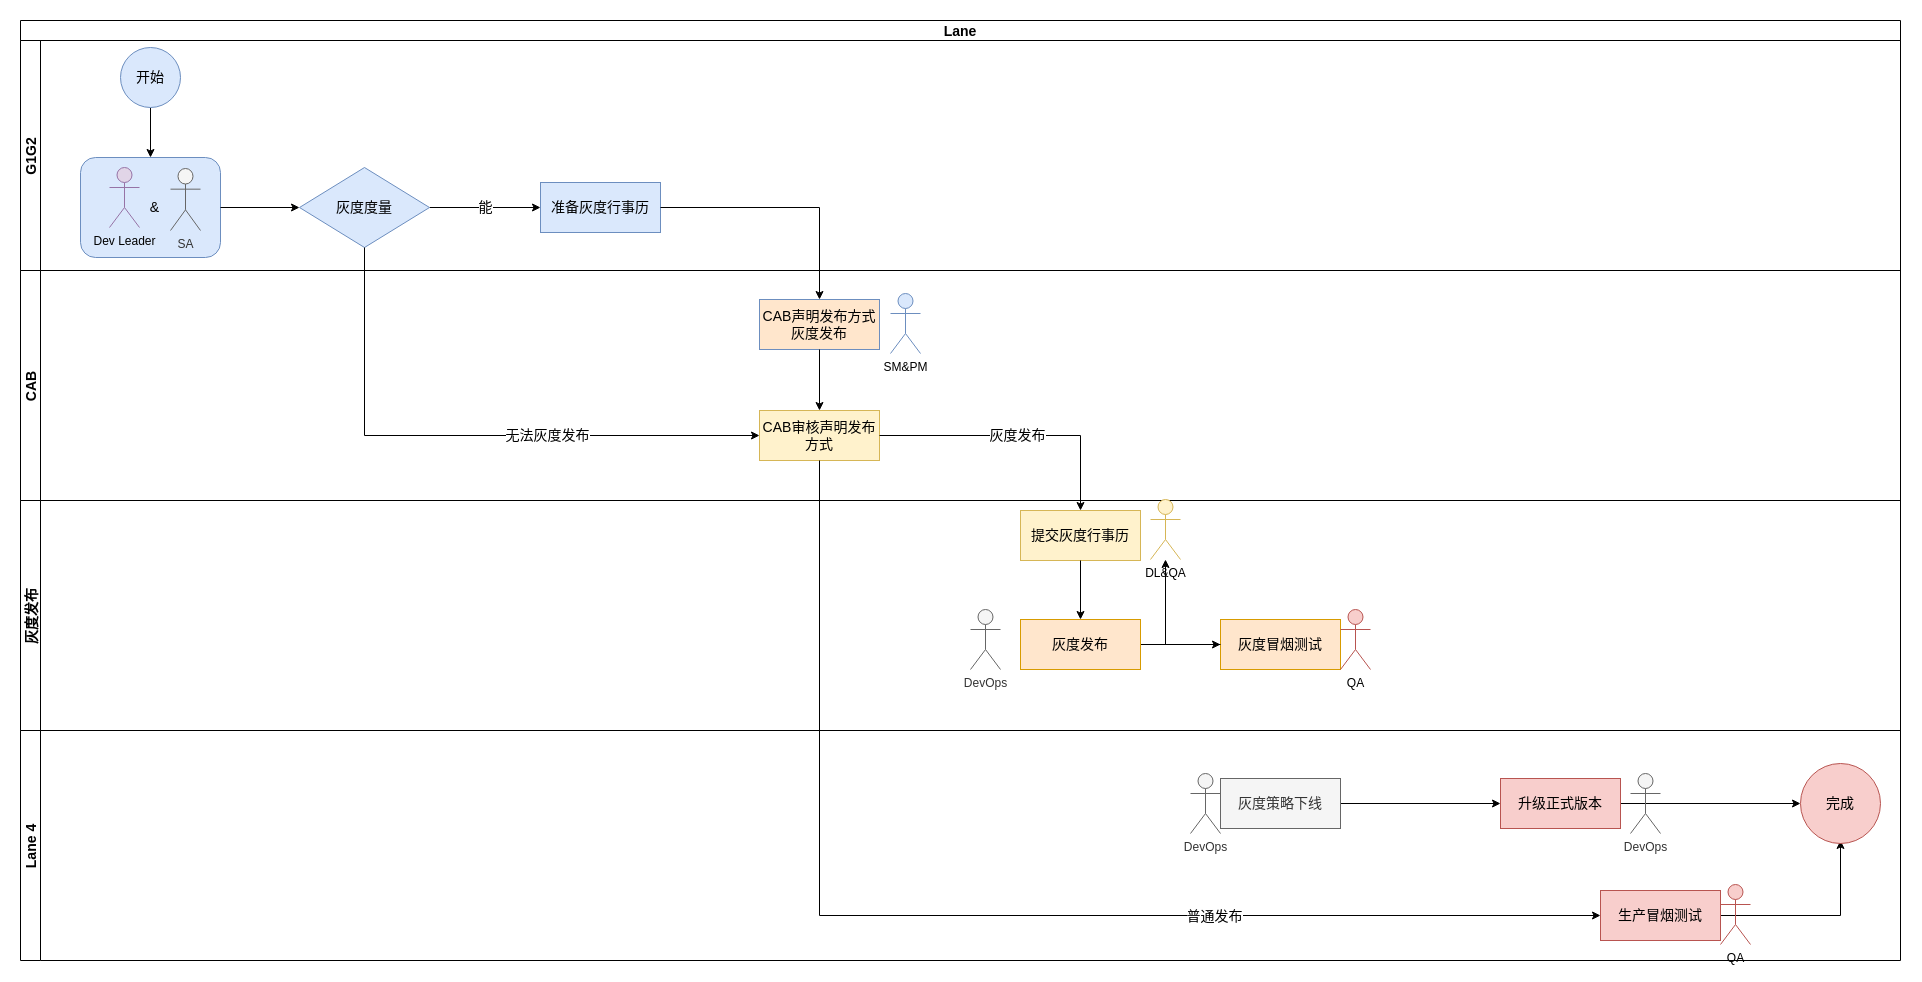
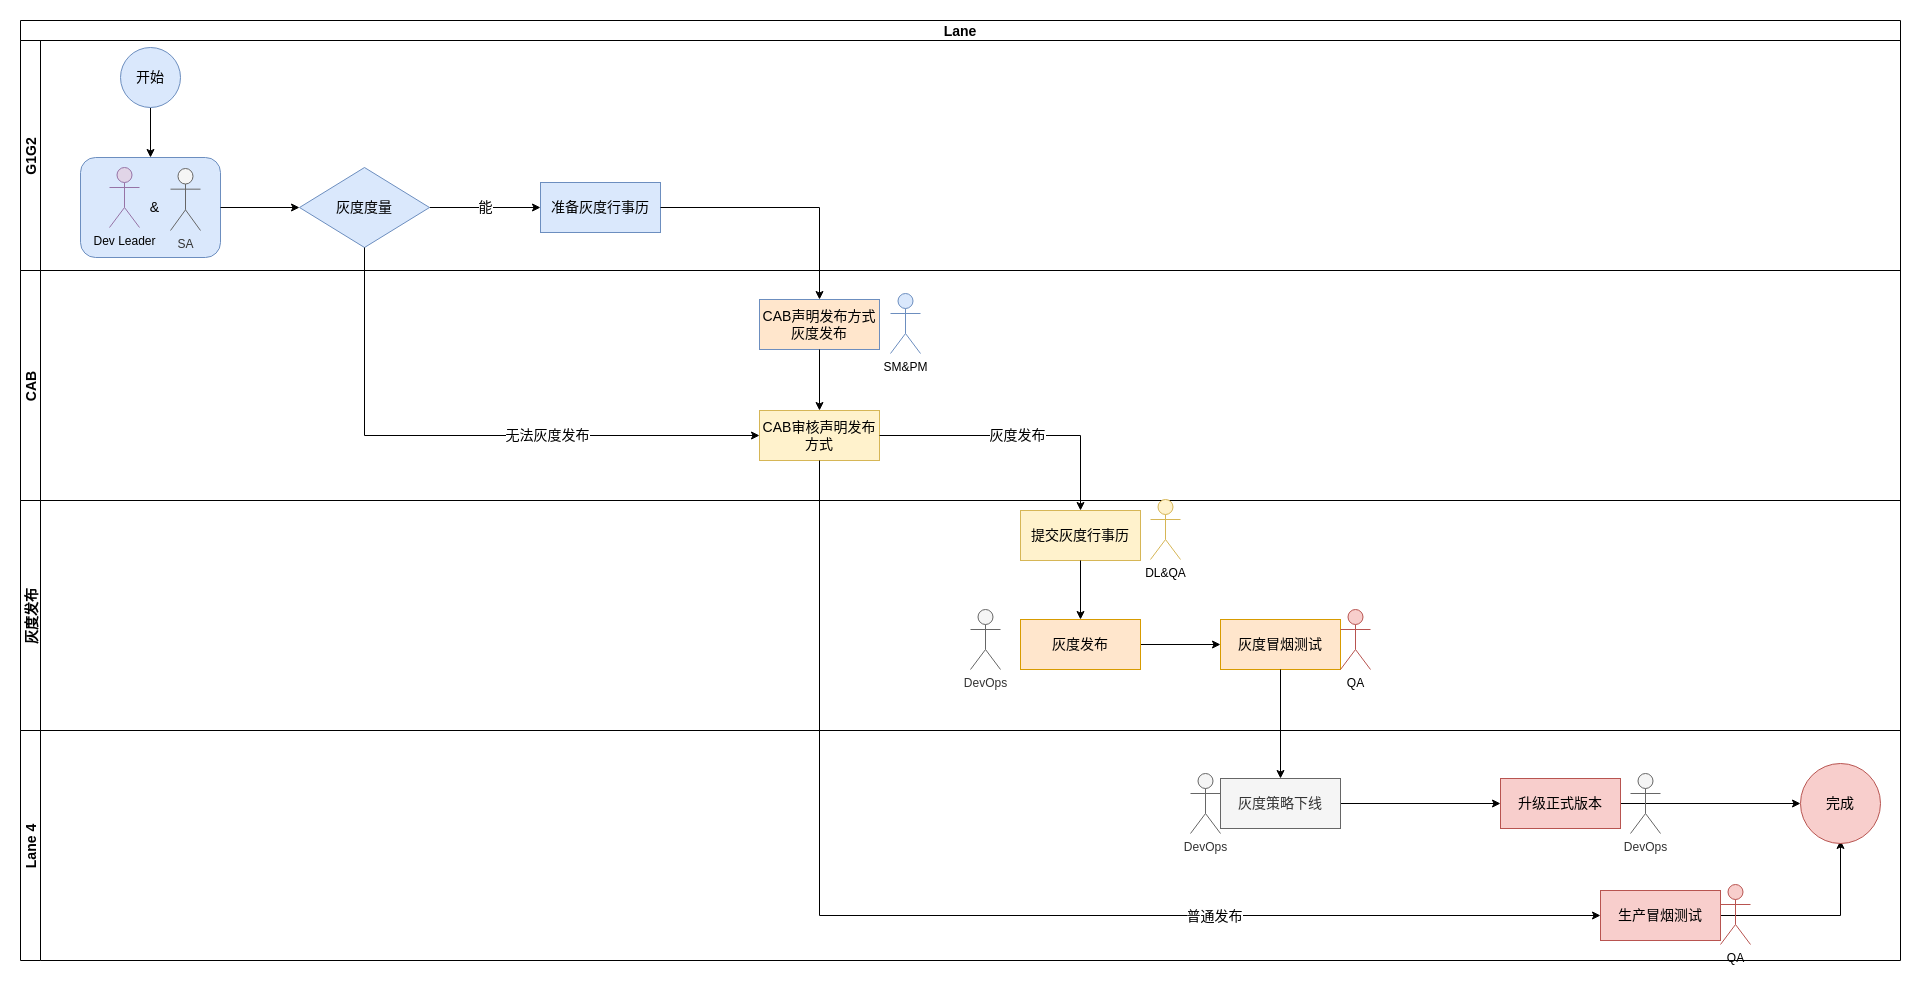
(1166, 604) -> (1281, 721)
